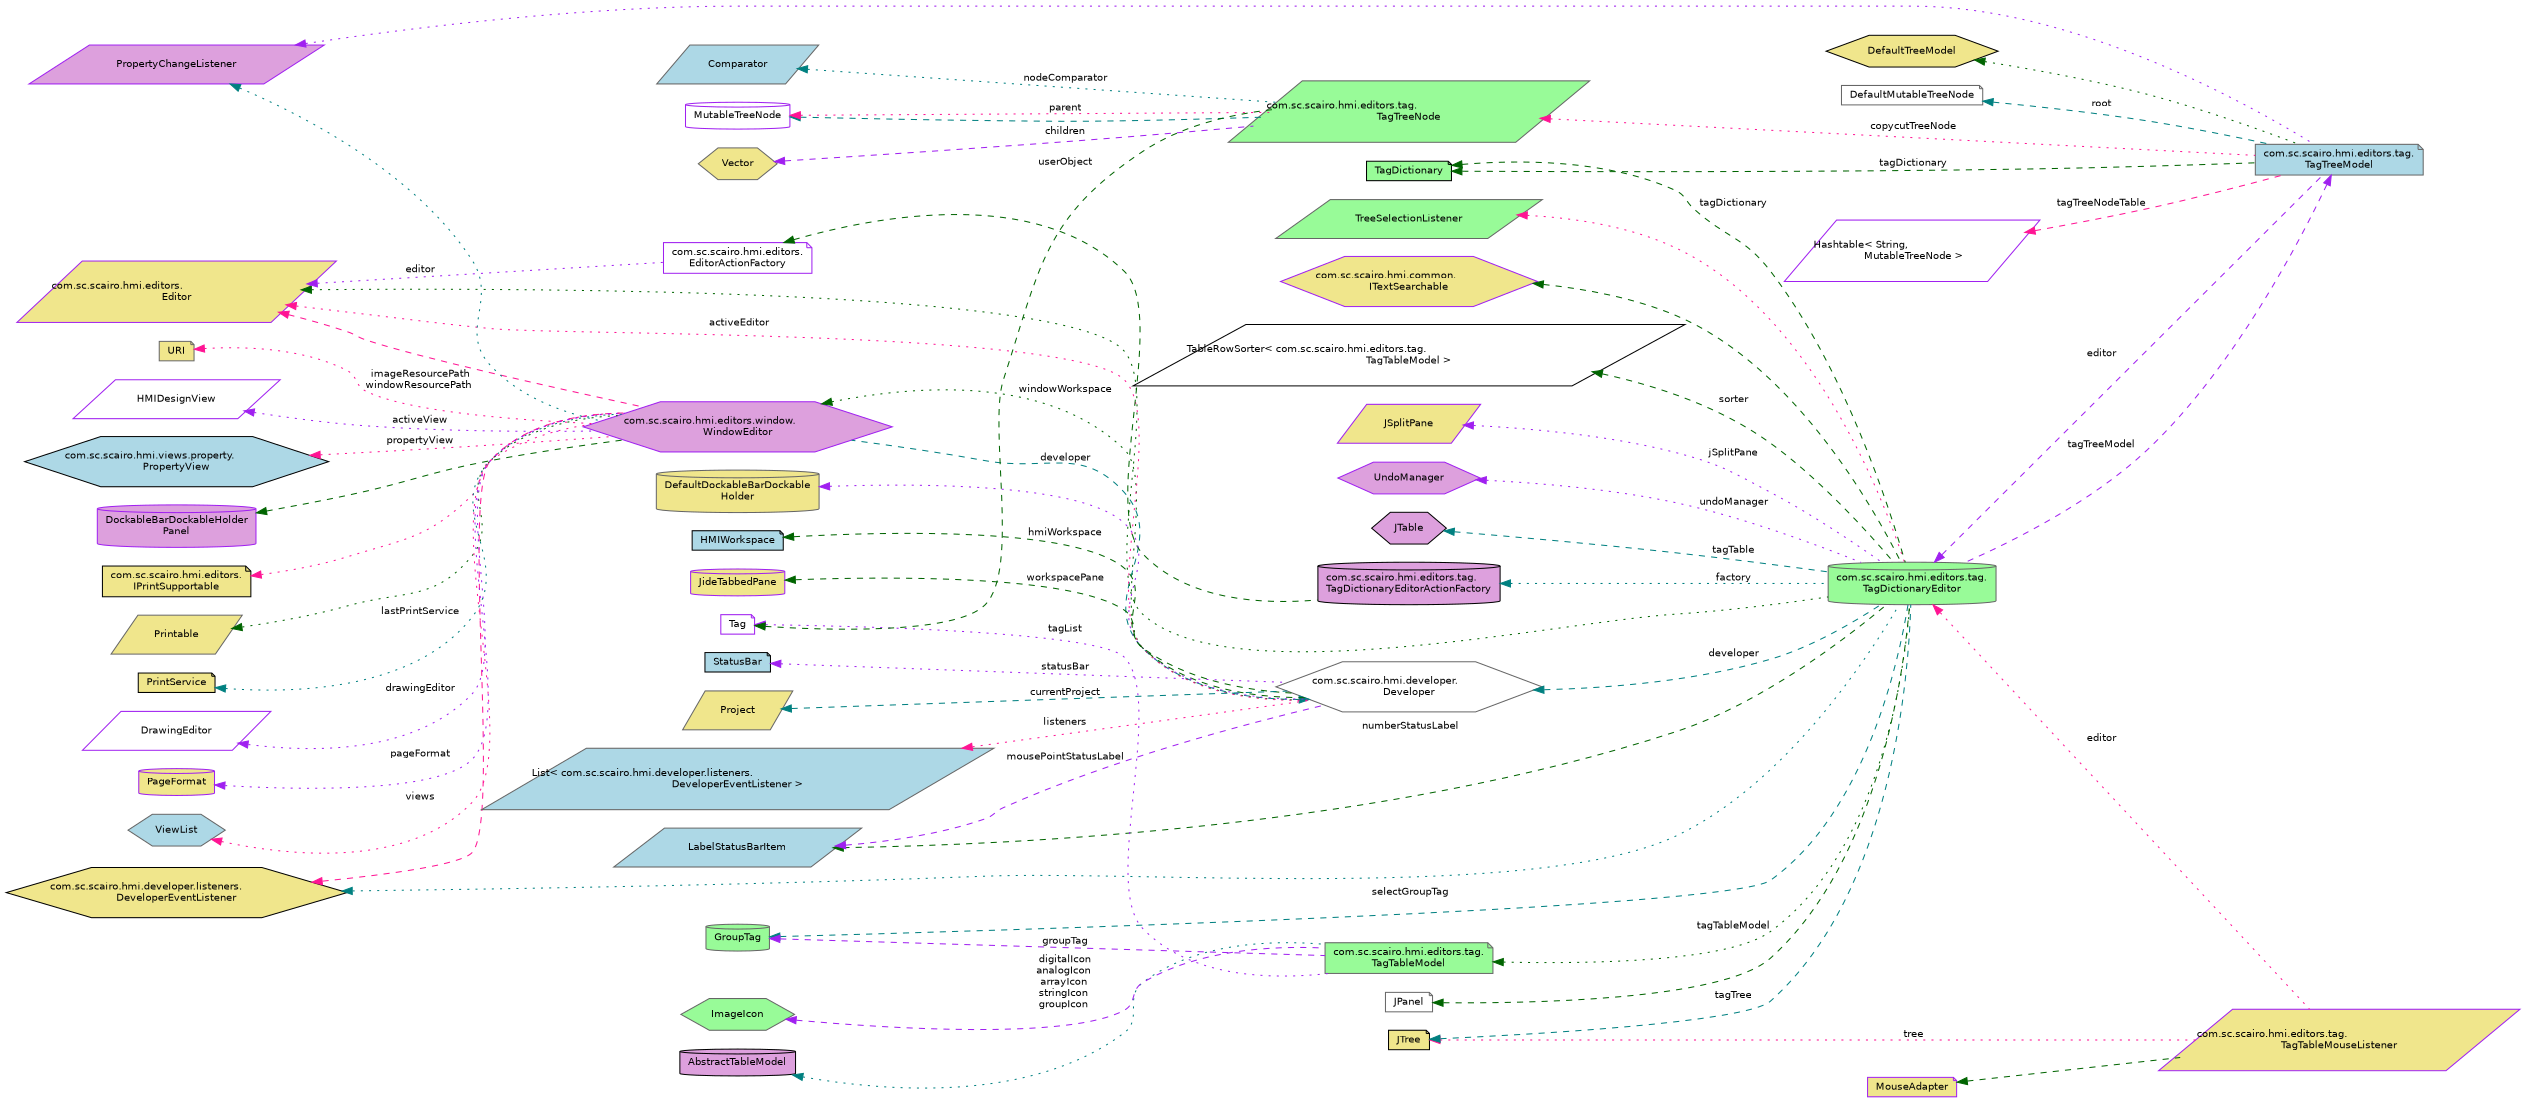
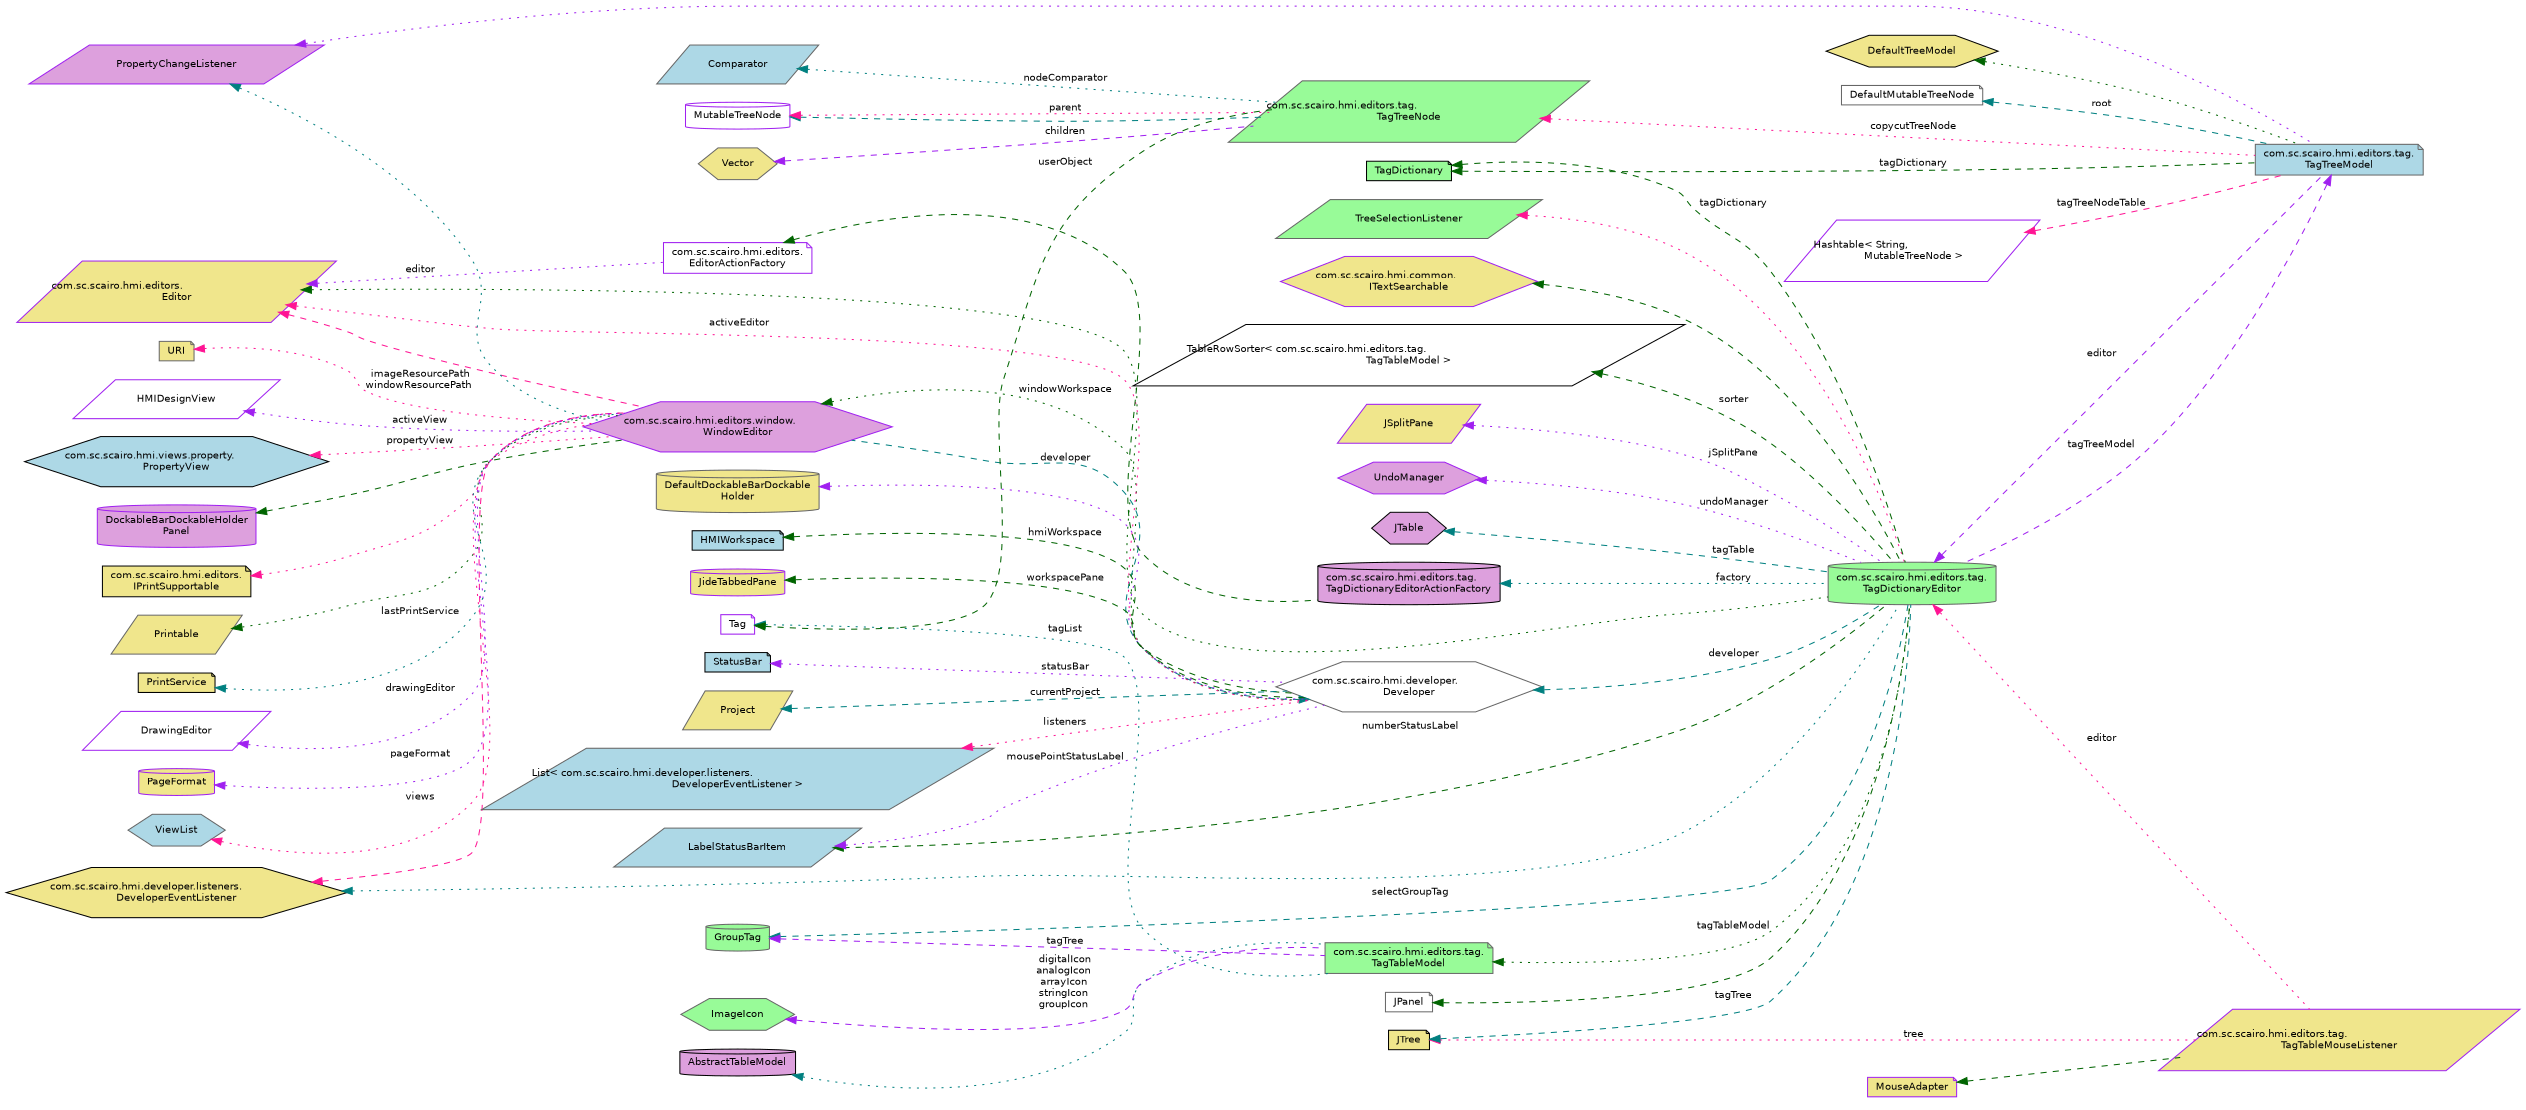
(1139, 711) -> (1139, 711)
(1084, 775) -> (1084, 775)
(1064, 941) -> (1064, 941)
